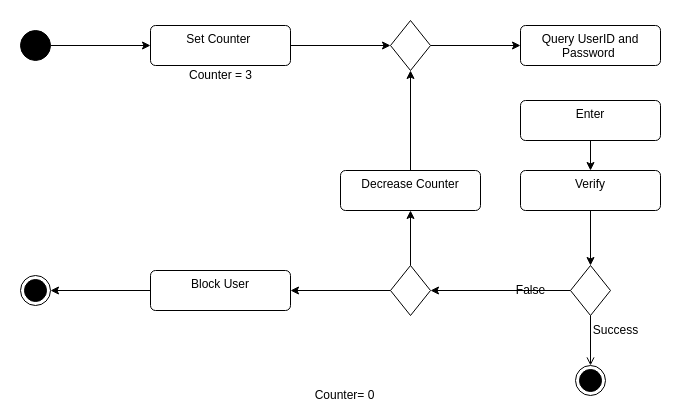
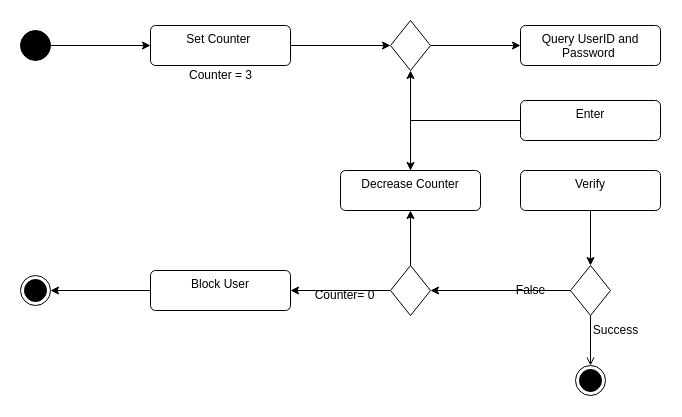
(591, 160) -> (467, 121)
(344, 396) -> (344, 296)
